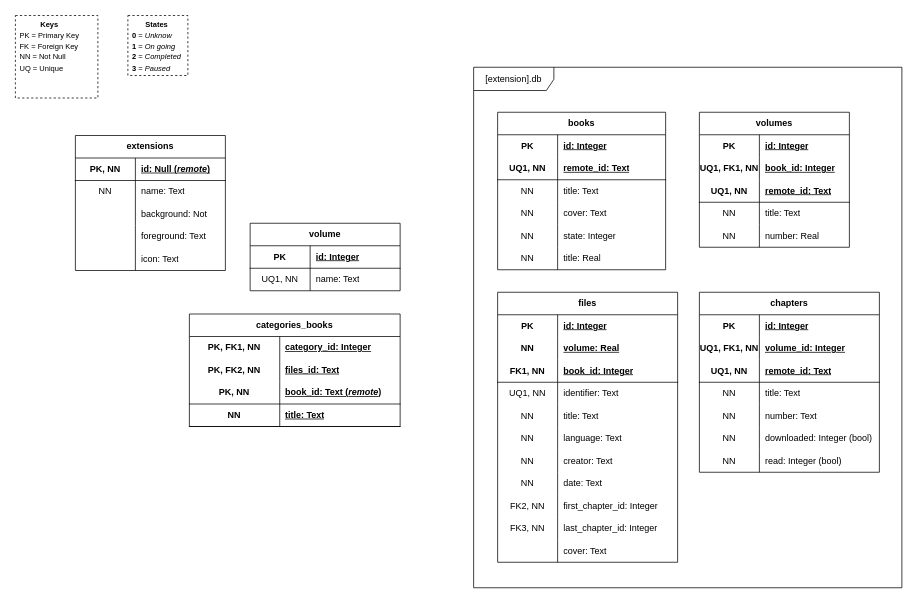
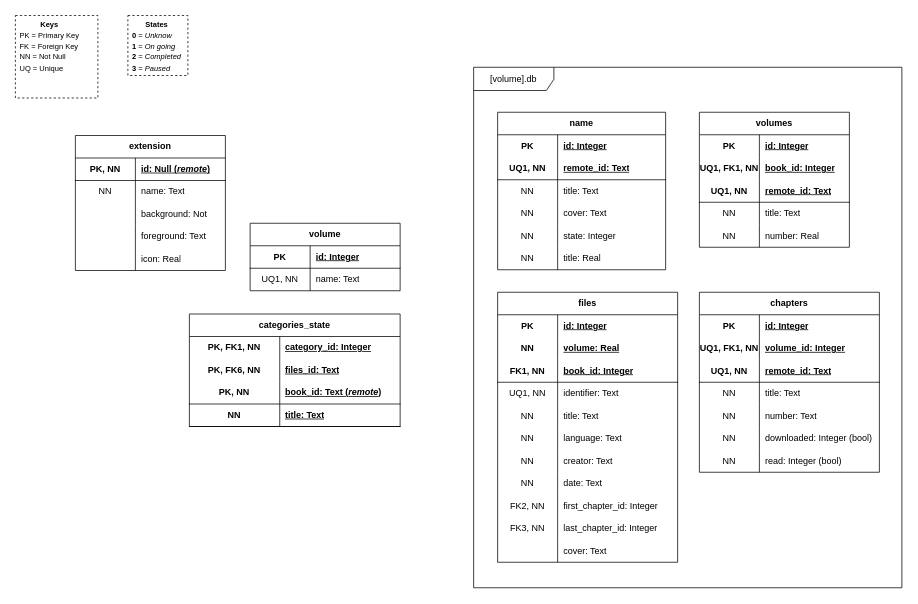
(514, 79) -> (514, 79)
(582, 123) -> (582, 123)
(150, 147) -> (150, 147)
(163, 259) -> (162, 259)
(295, 325) -> (295, 325)
(234, 370) -> (234, 370)
